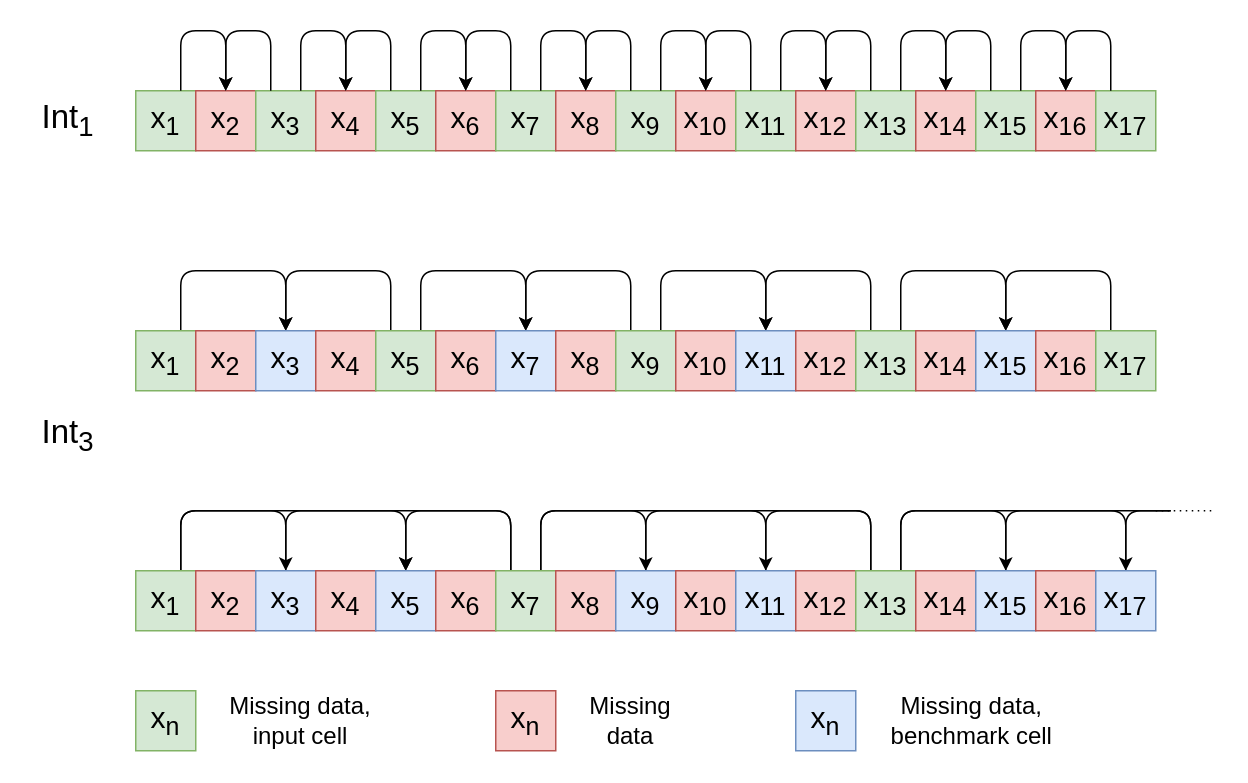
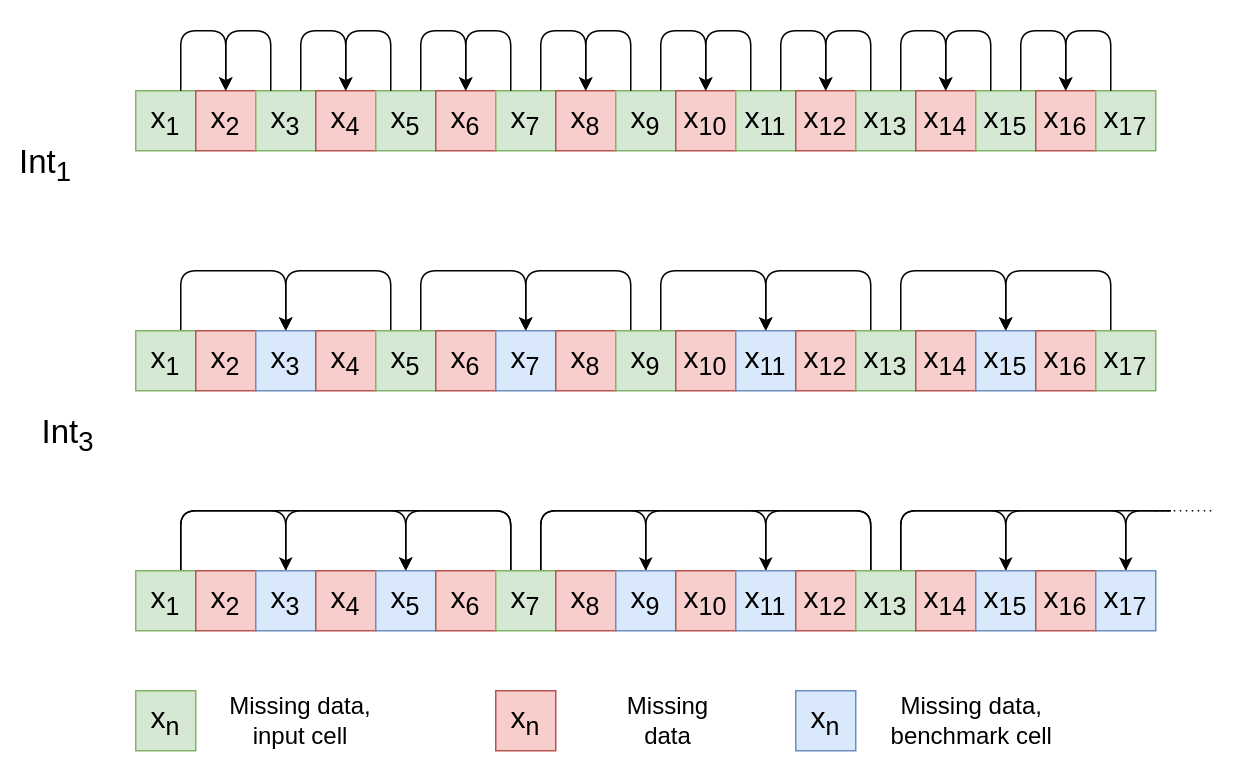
(68, 121) -> (46, 166)
(631, 721) -> (668, 721)
